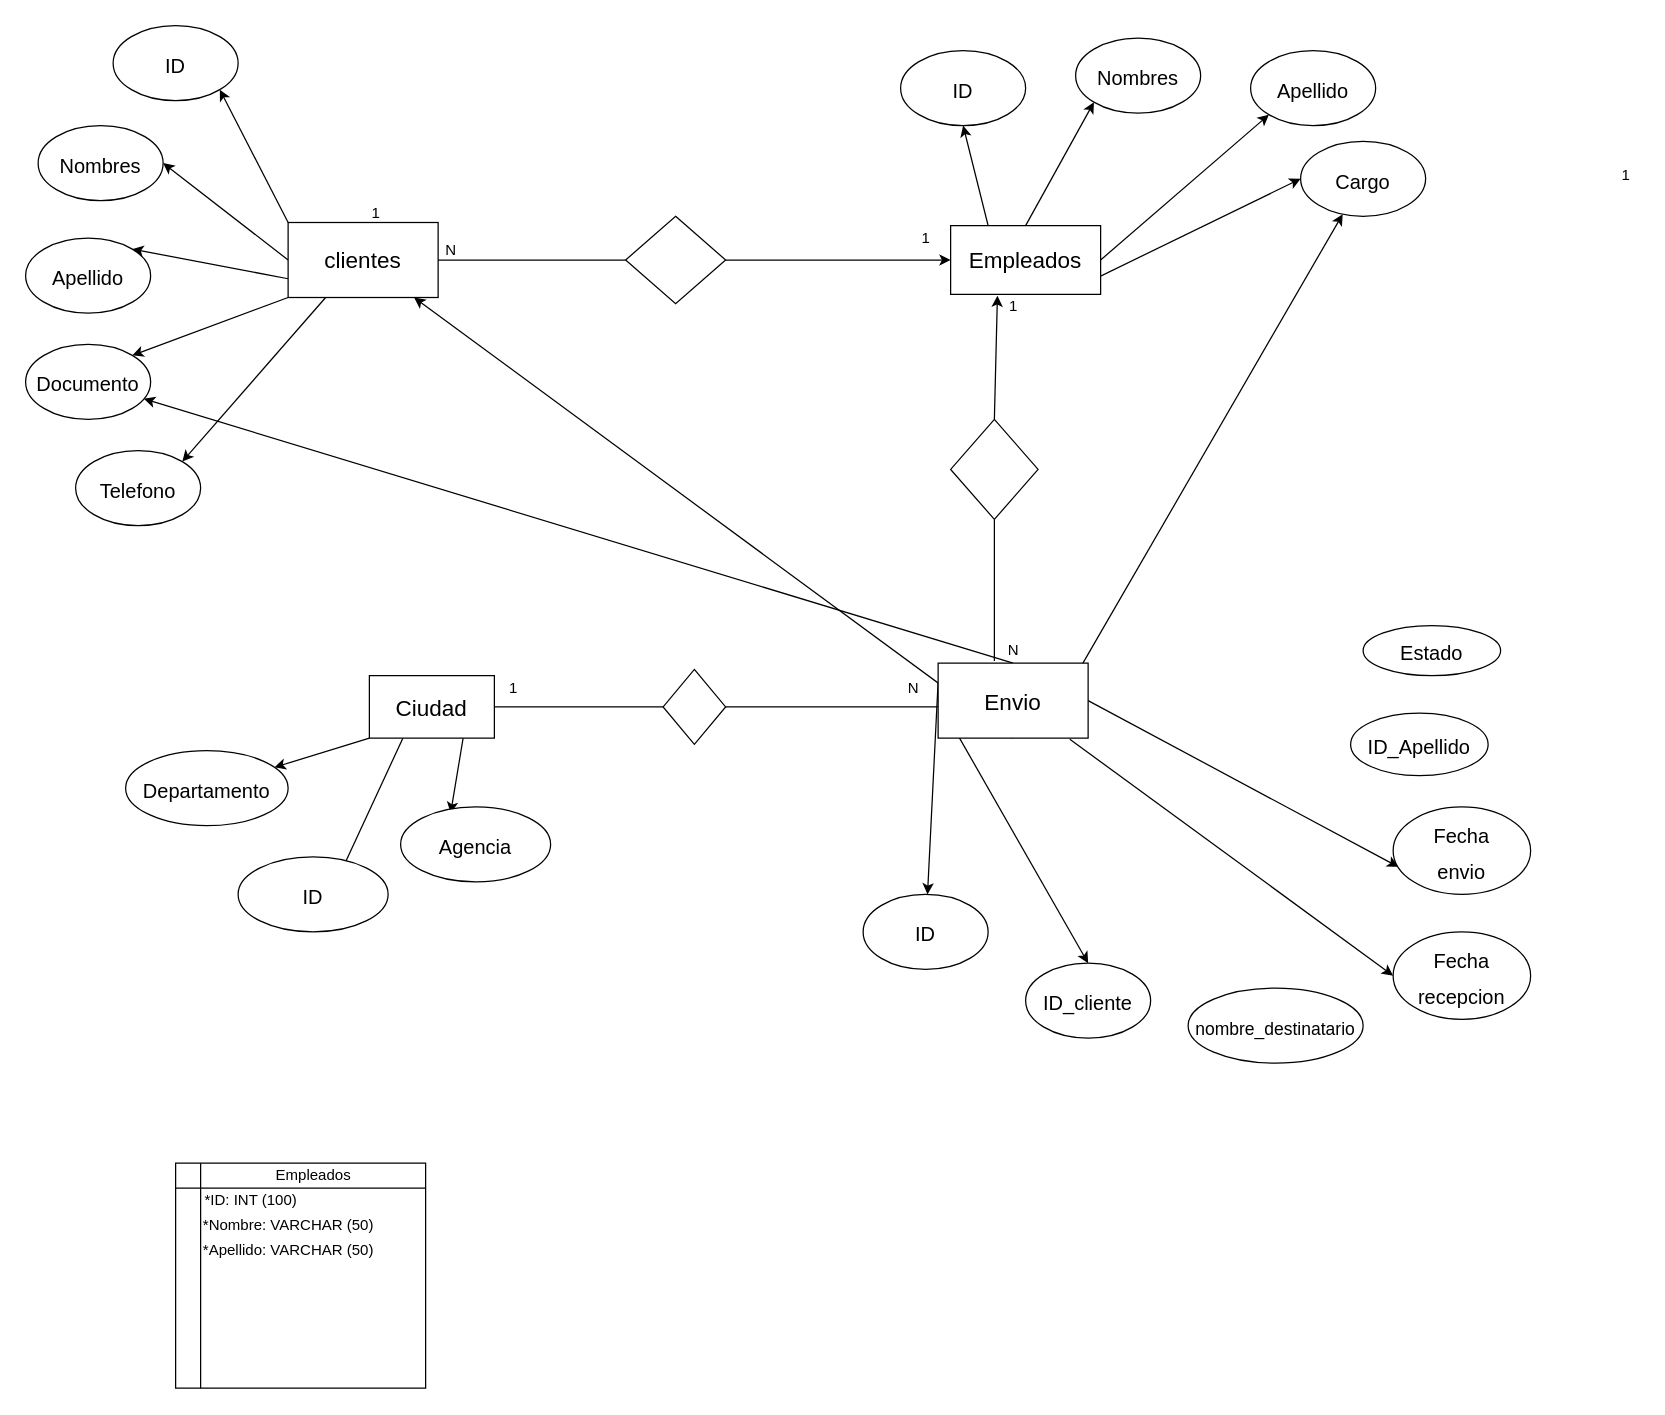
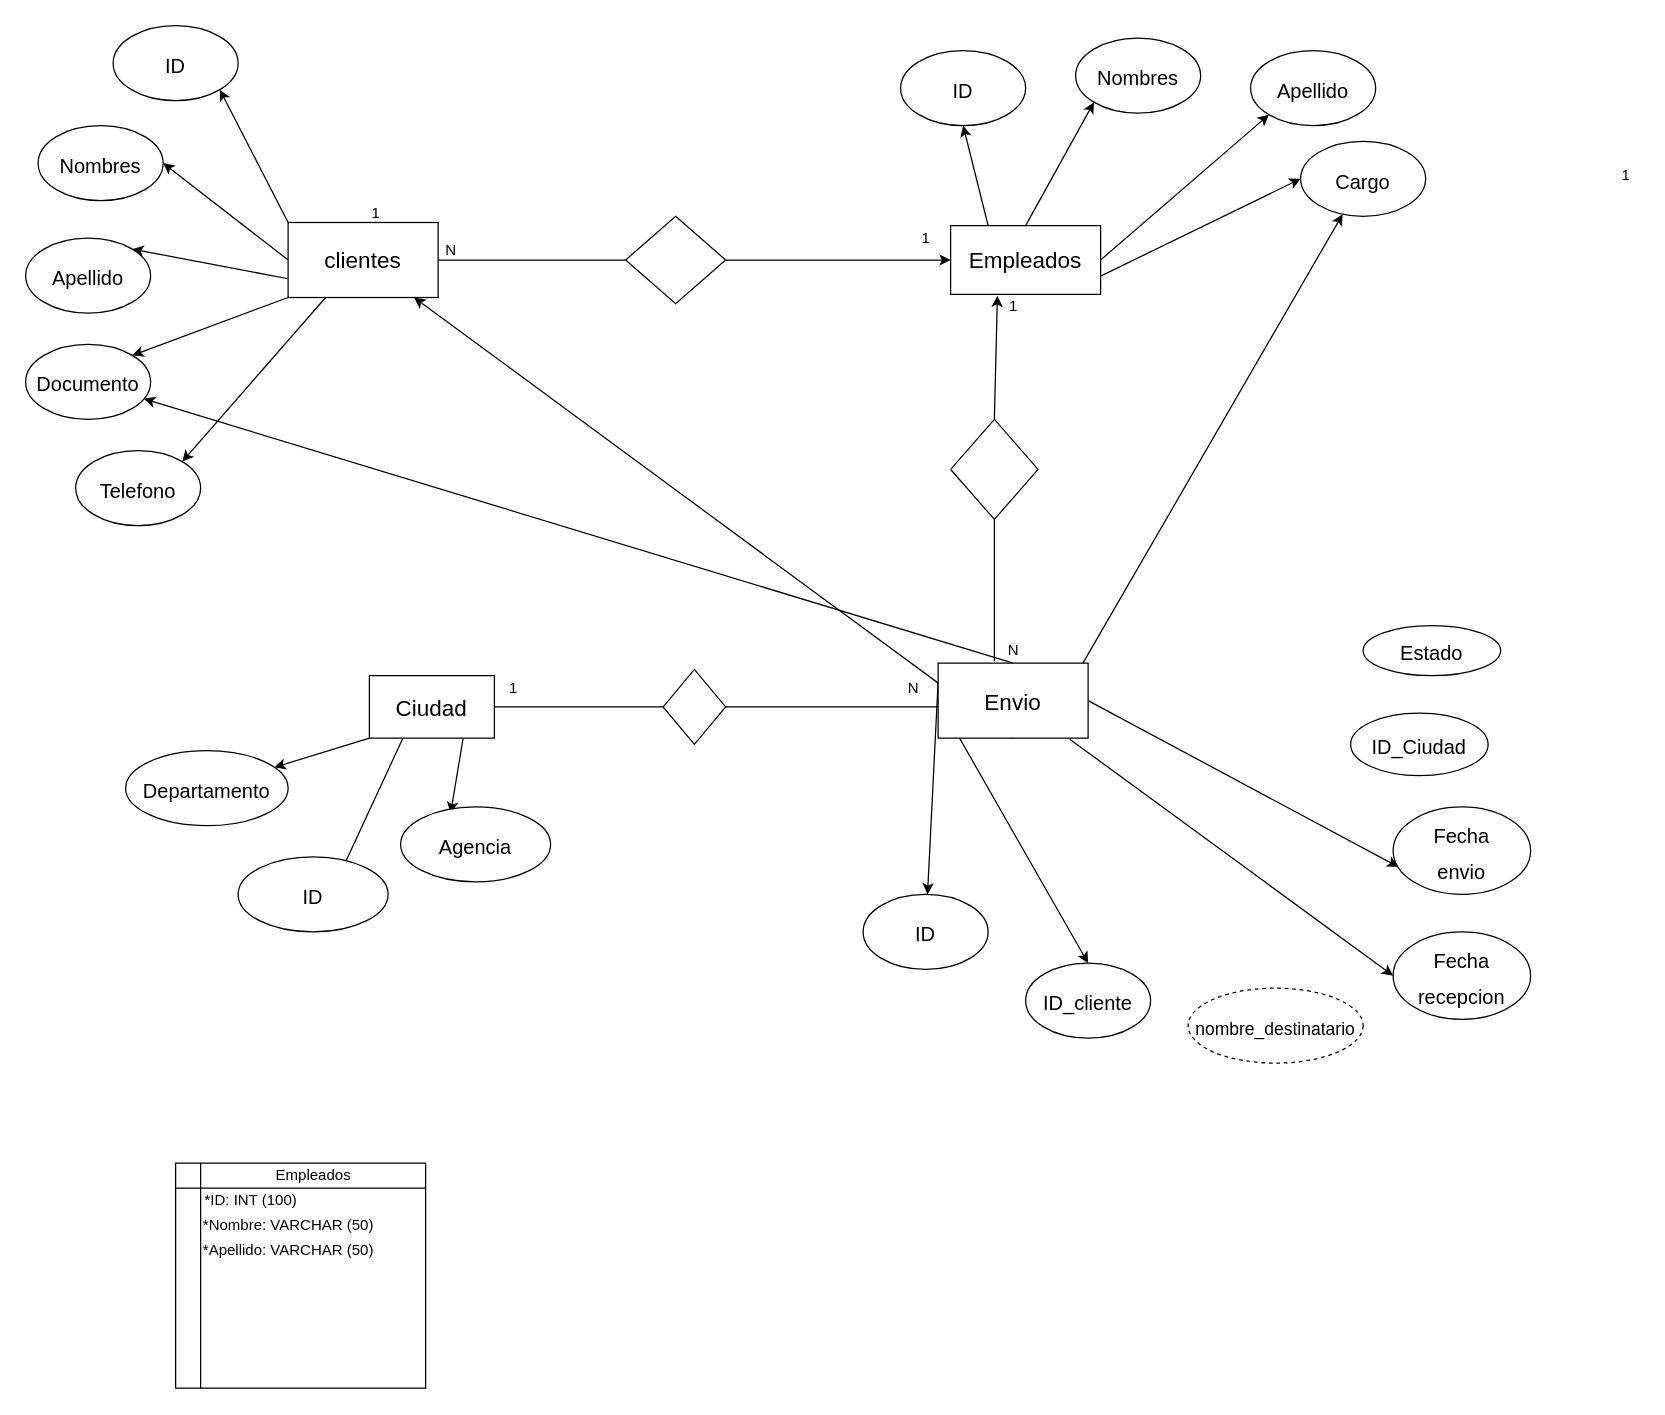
(1419, 744) -> (1419, 744)
(1276, 1026) -> (1276, 1026)
